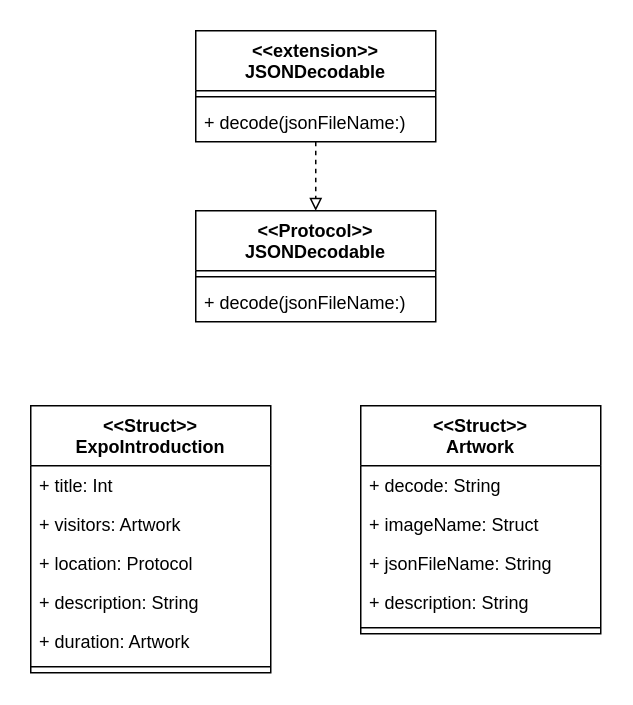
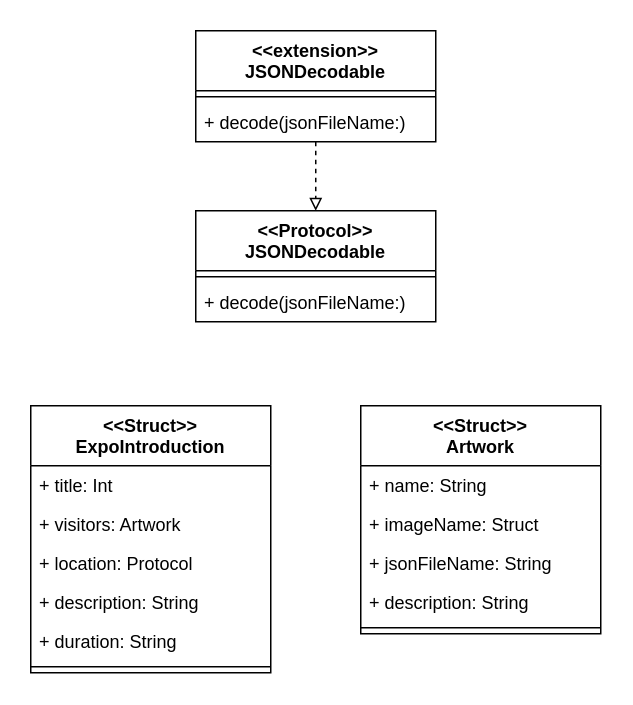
(440, 486) -> (430, 486)
(125, 642) -> (118, 642)
